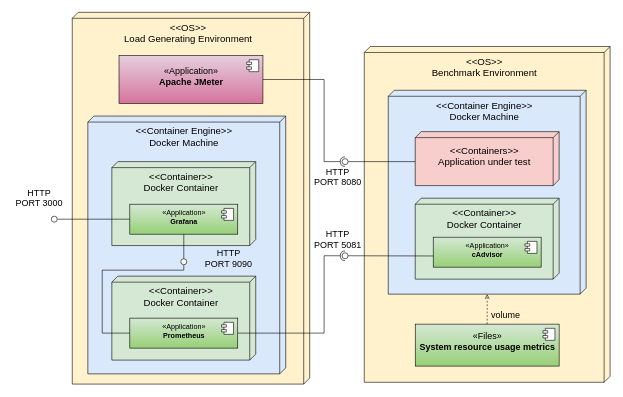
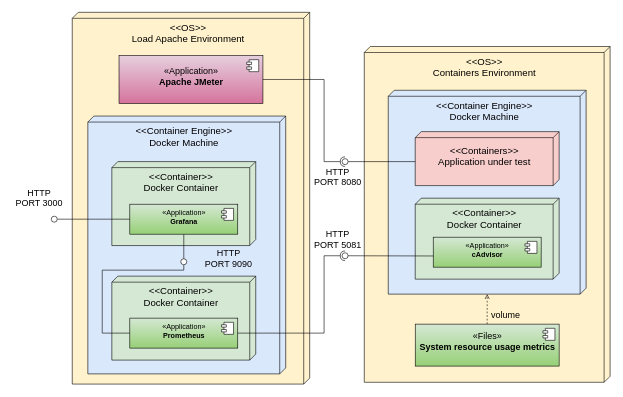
(188, 35) -> (188, 35)
(485, 70) -> (485, 70)
